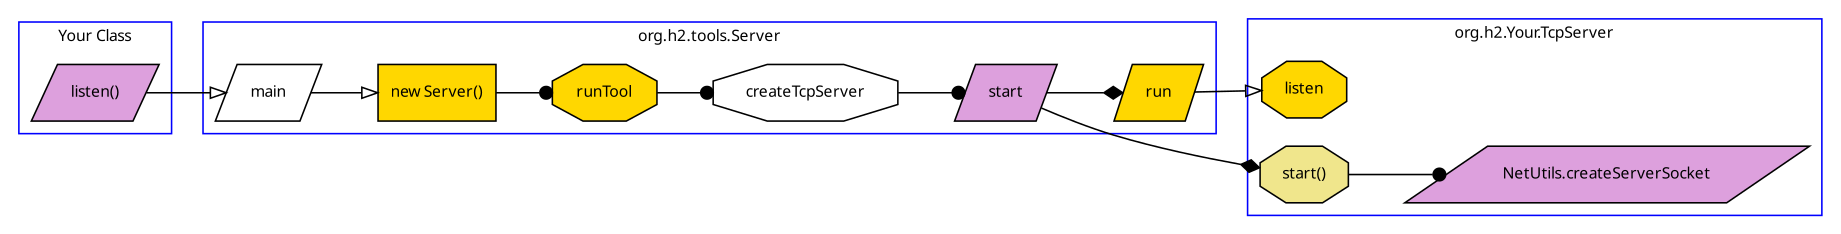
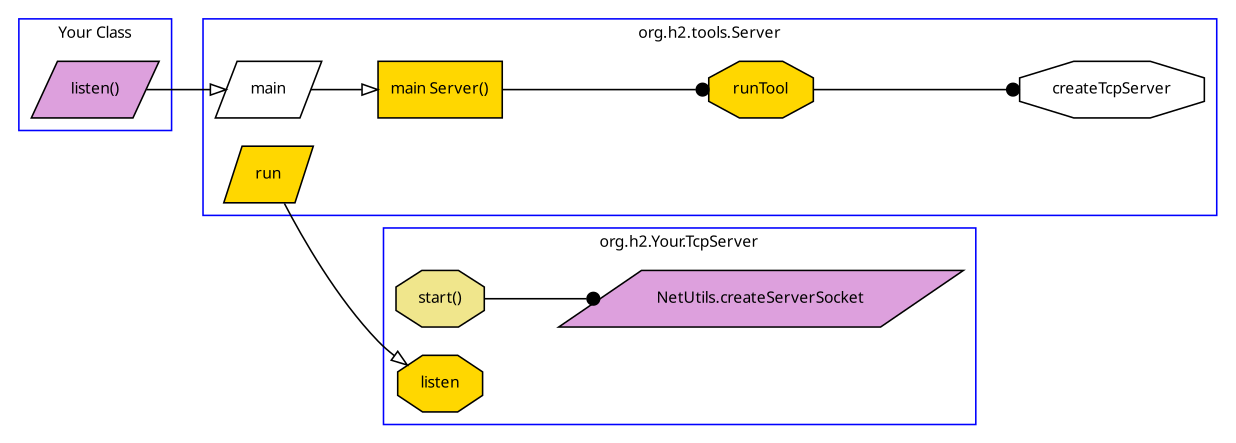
(437, 93) -> (440, 90)
(1006, 93) -> none
